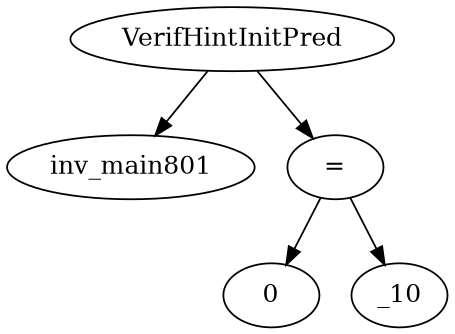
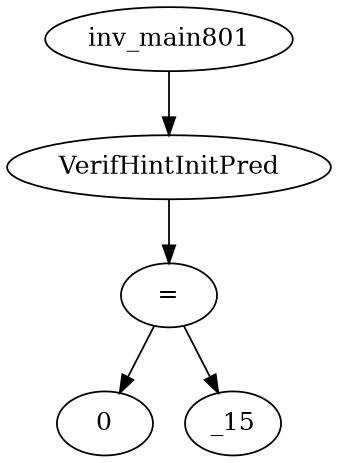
(187, 96) -> (169, 94)
(399, 295) -> (233, 423)
